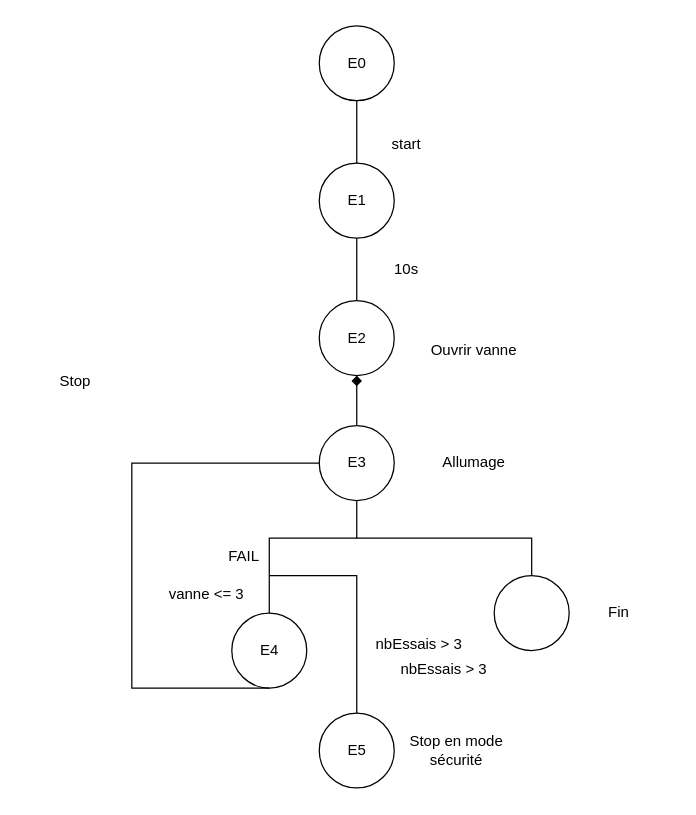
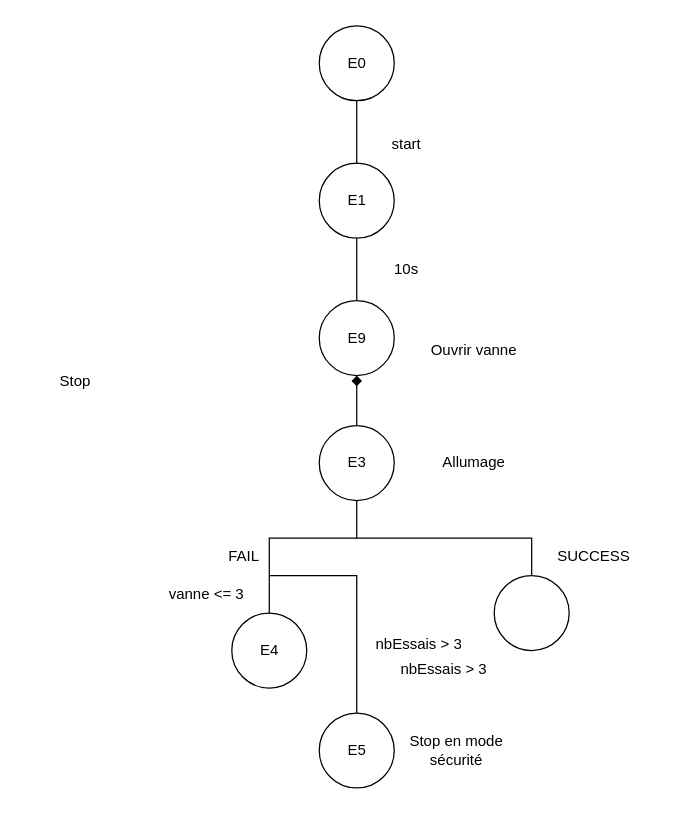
(358, 338) -> (358, 338)
(132, 550) -> none
none -> (594, 557)
(619, 613) -> none
